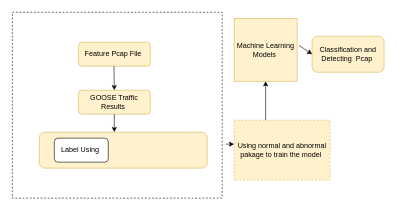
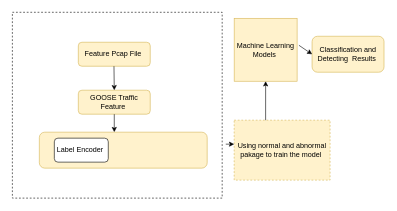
(348, 54) -> (348, 54)
(114, 102) -> (114, 102)
(81, 150) -> (81, 150)
